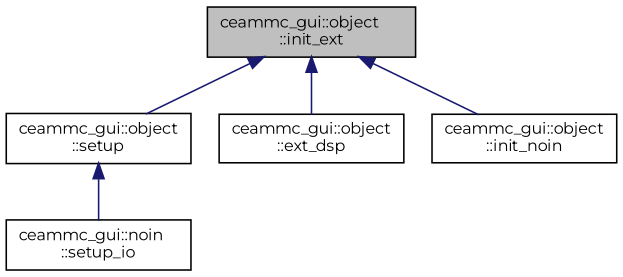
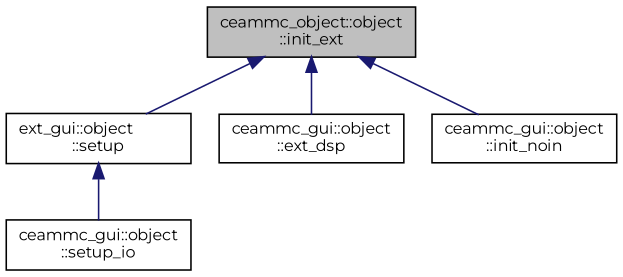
(311, 32) -> (311, 32)
(99, 139) -> (99, 139)
(99, 245) -> (99, 245)
